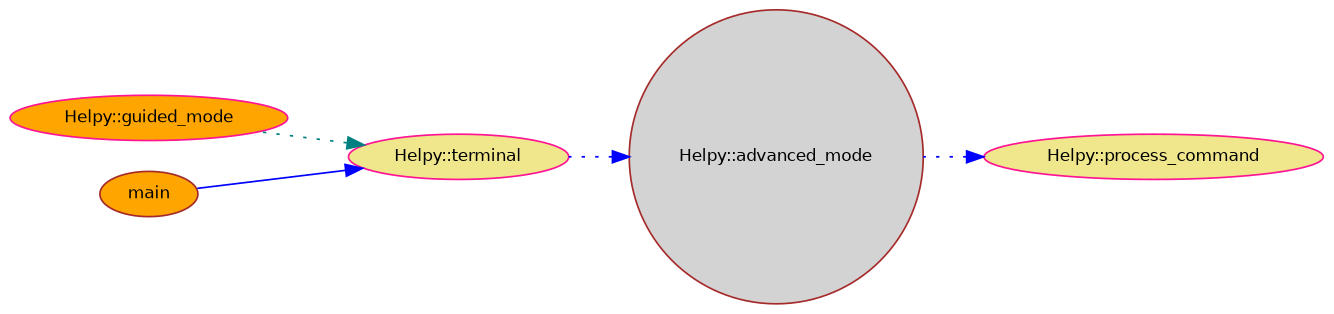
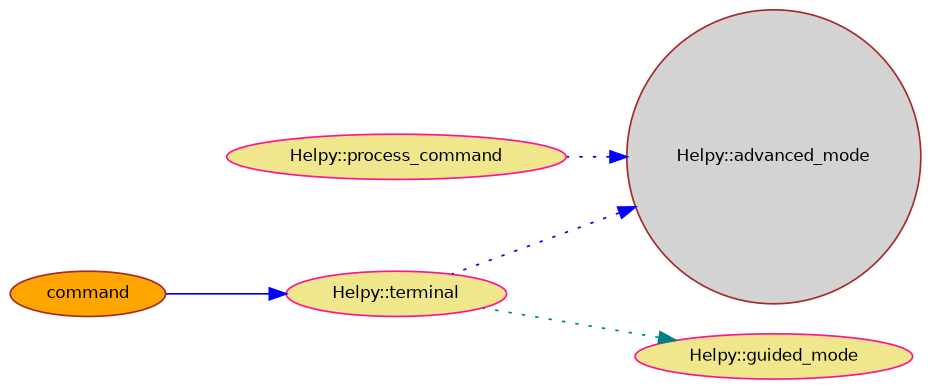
(149, 118) -> (774, 356)
(303, 137) -> (571, 323)
(945, 157) -> (588, 157)
(149, 194) -> (88, 294)
